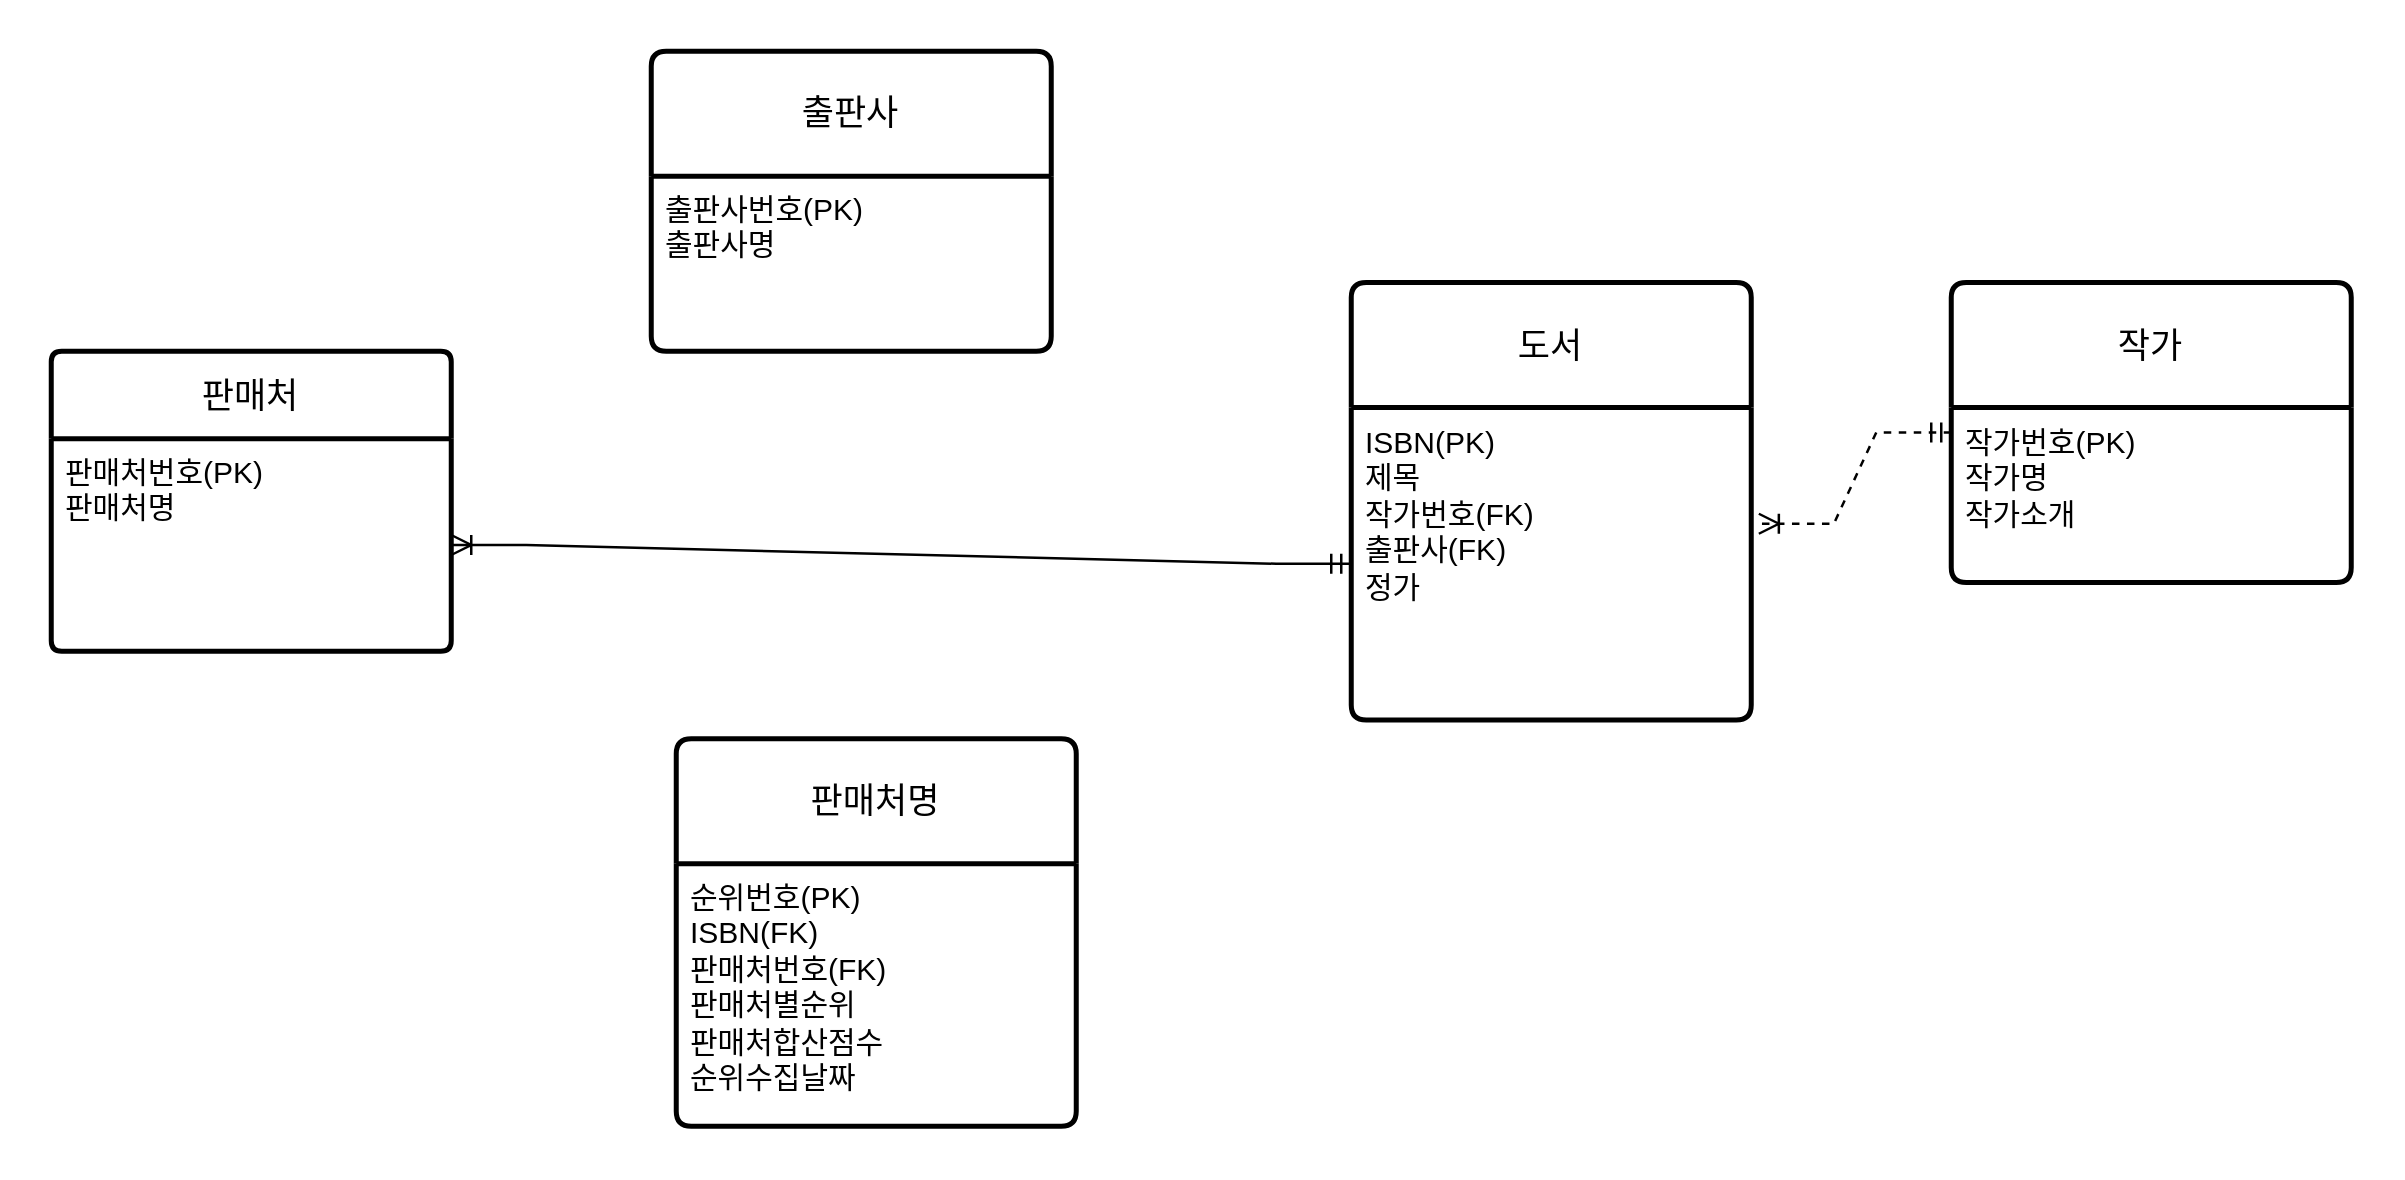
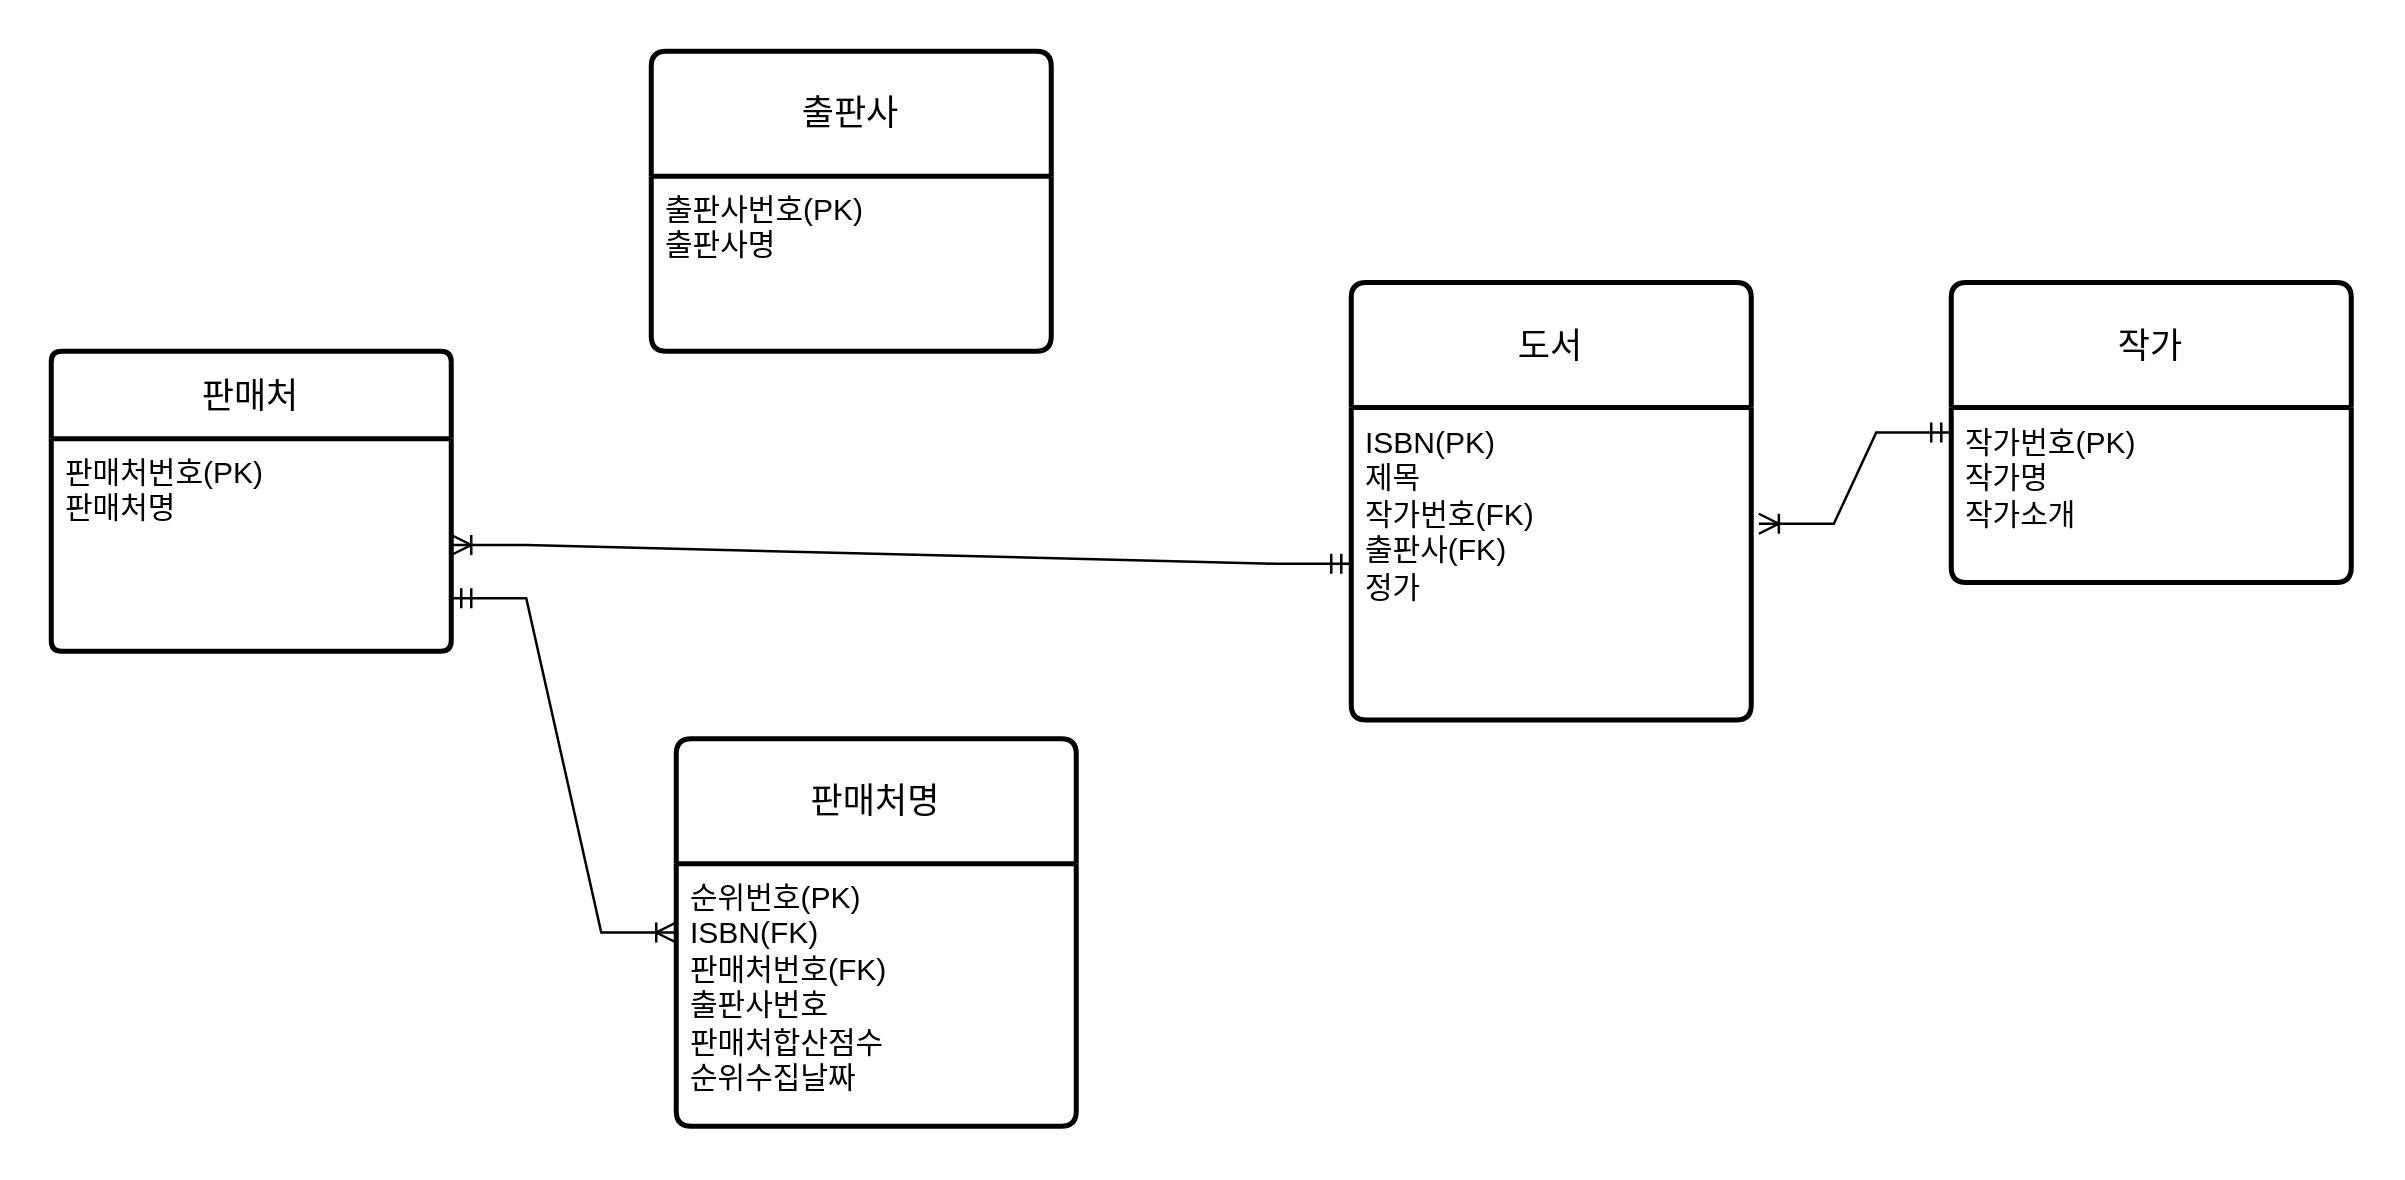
(1854, 481) -> (1854, 481)
none -> (564, 765)
(800, 989) -> (800, 989)
